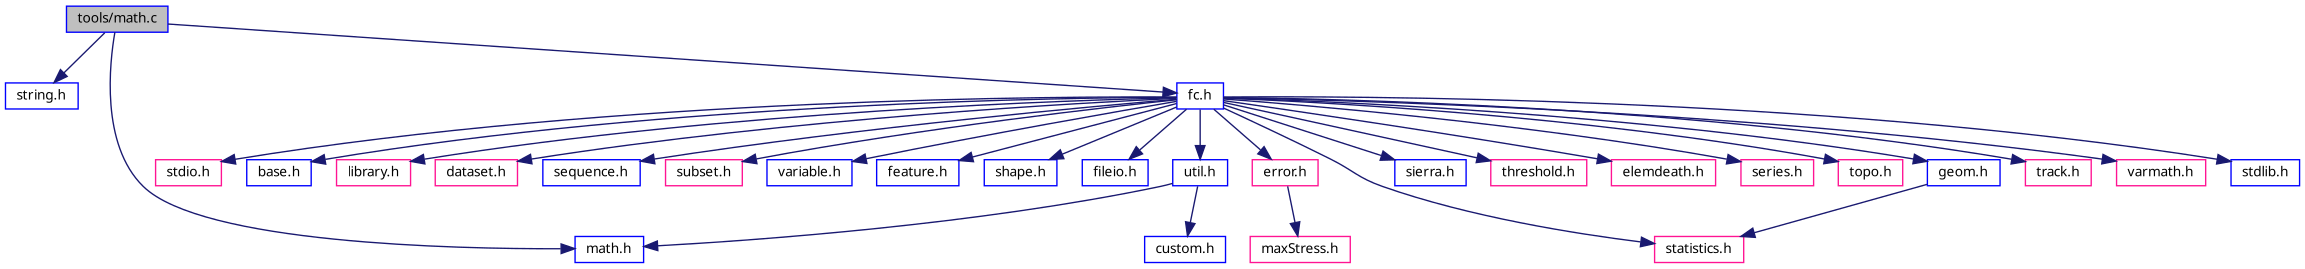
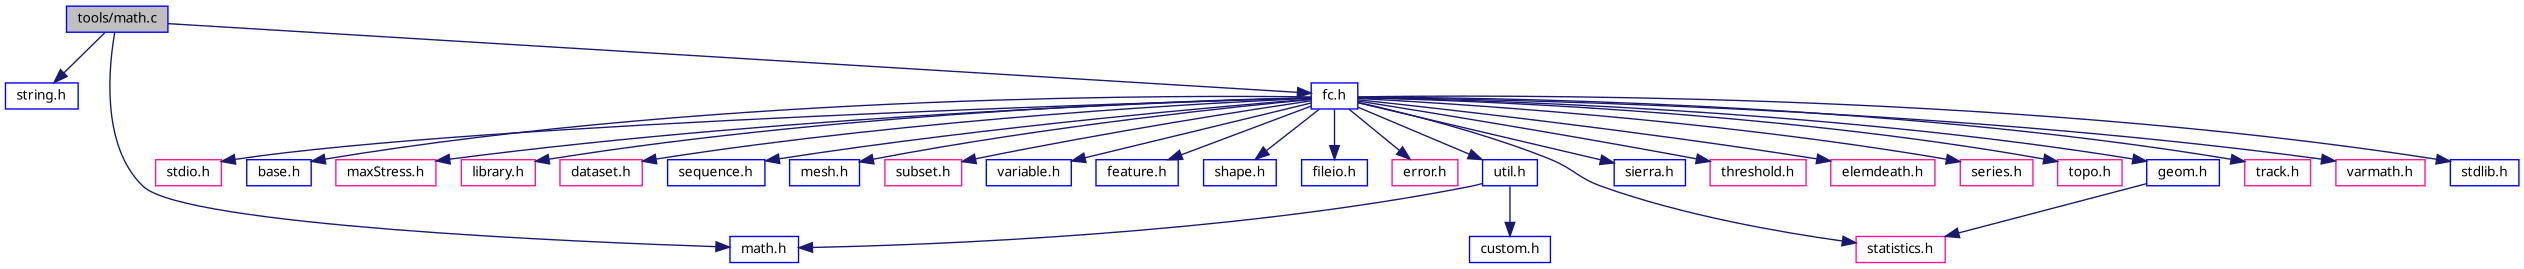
none -> (825, 173)
(1291, 204) -> (880, 119)
